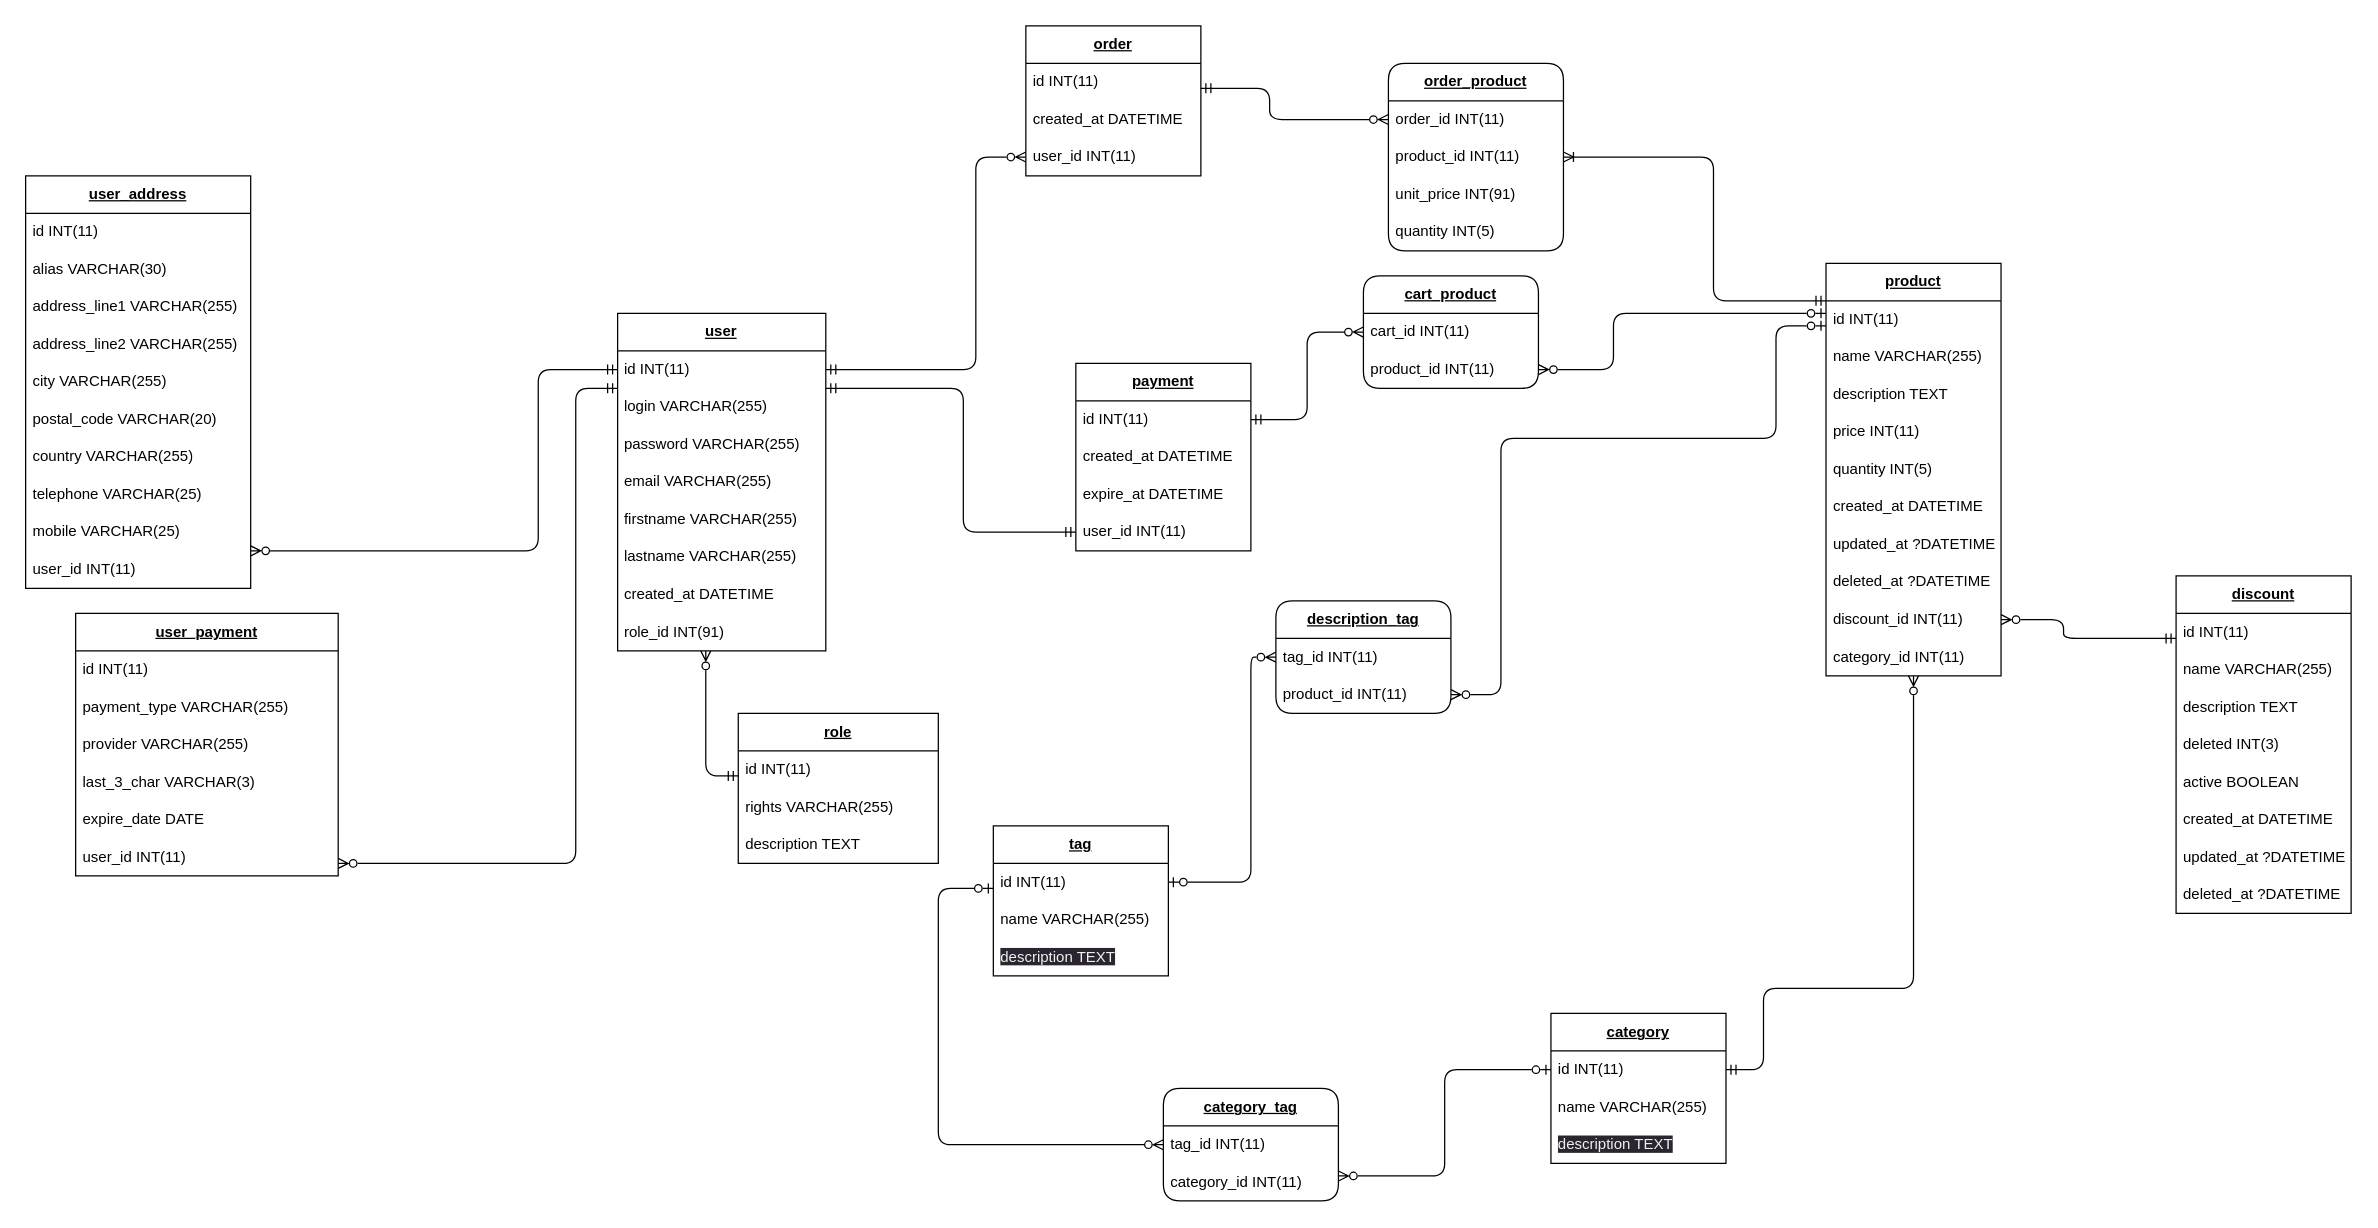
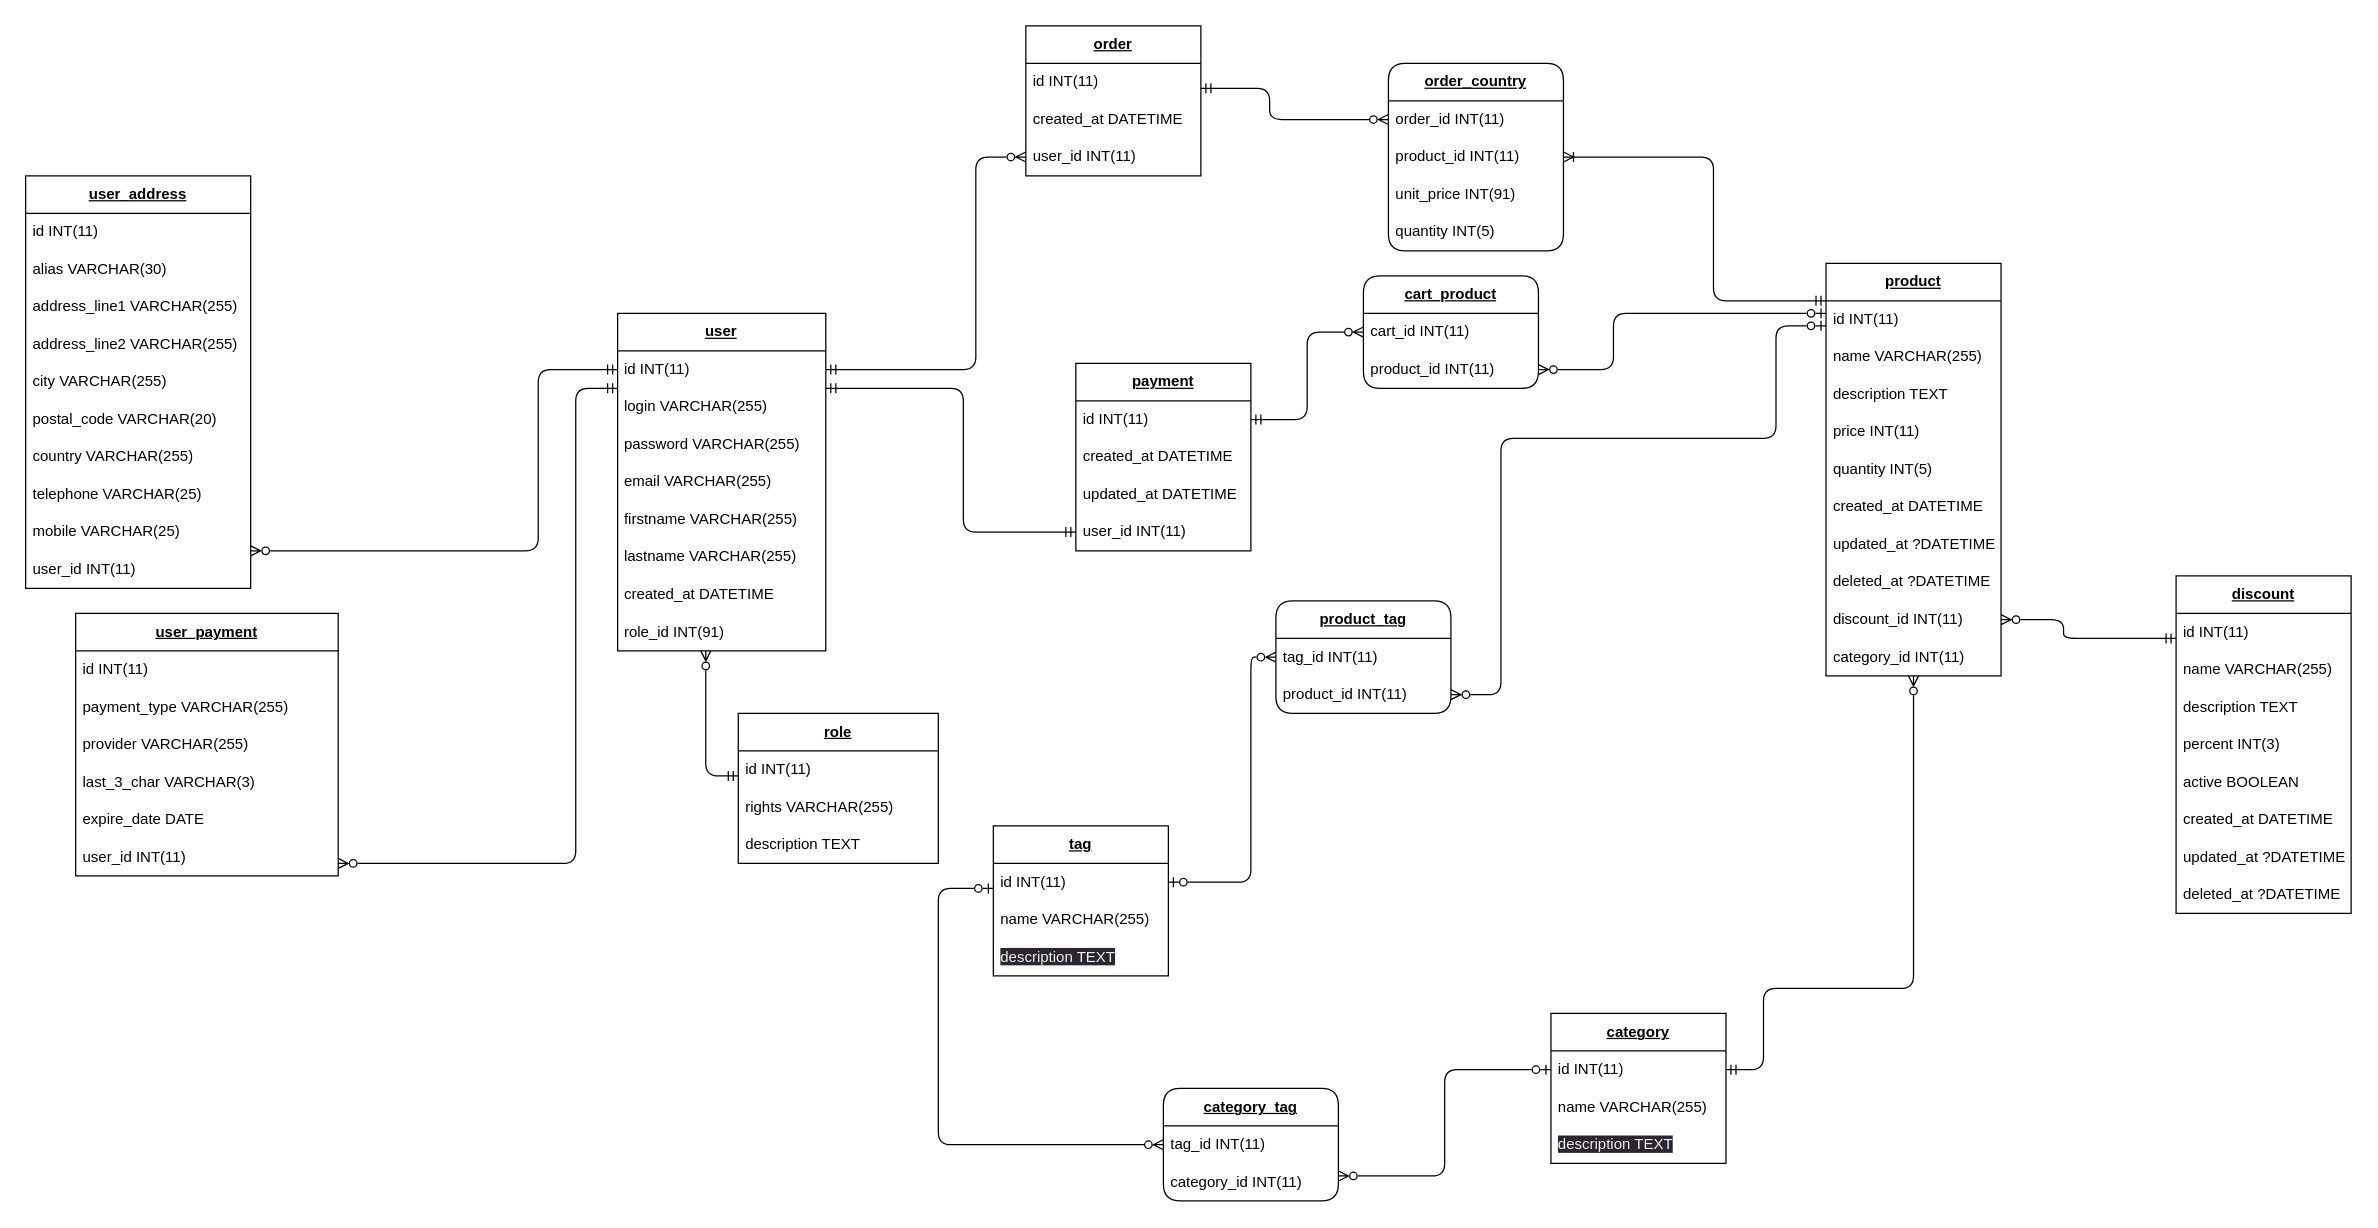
(1476, 82) -> (1476, 82)
(1157, 494) -> (1163, 494)
(1363, 619) -> (1363, 619)
(2238, 744) -> (2240, 744)
